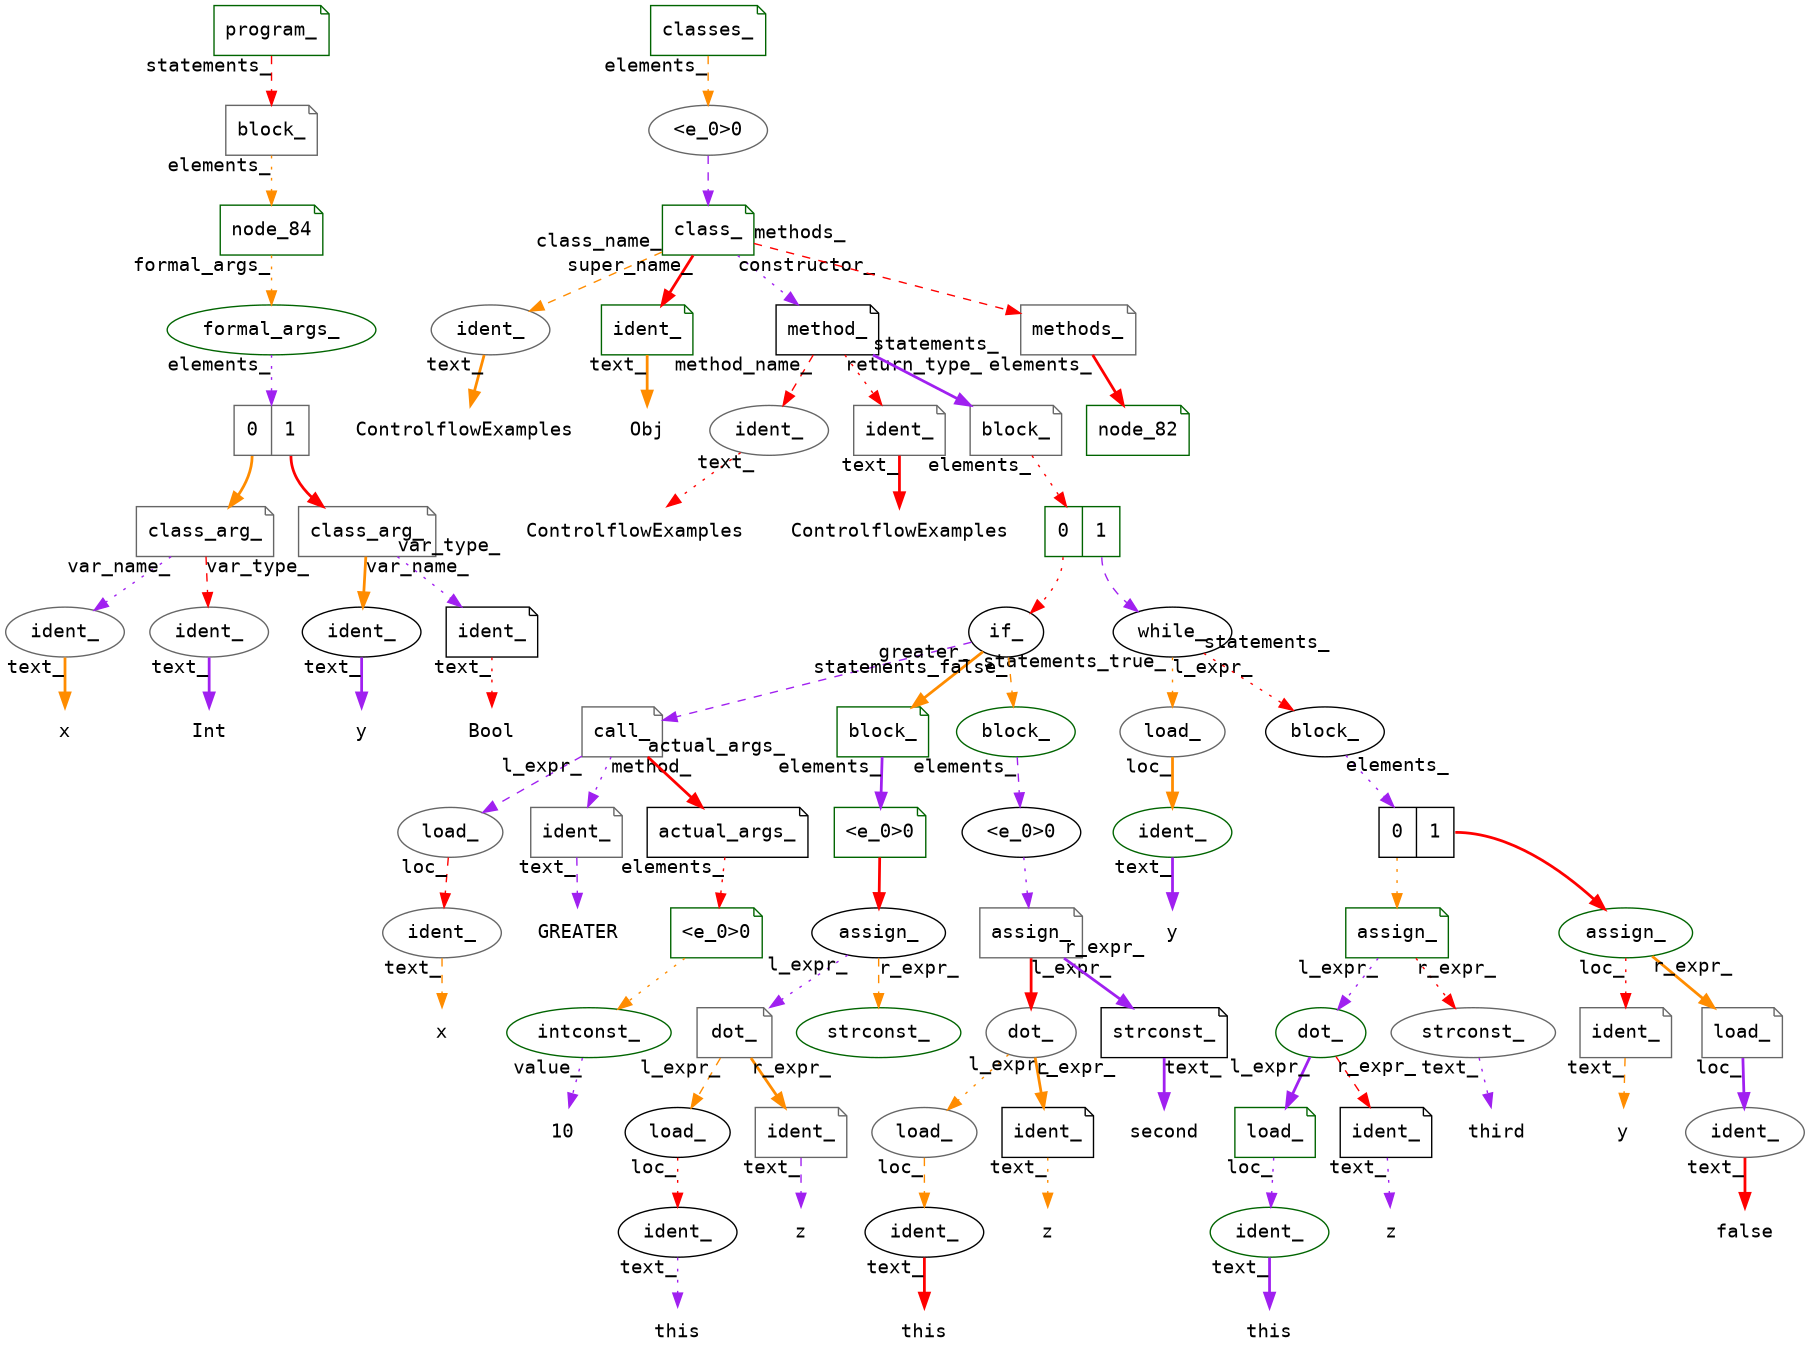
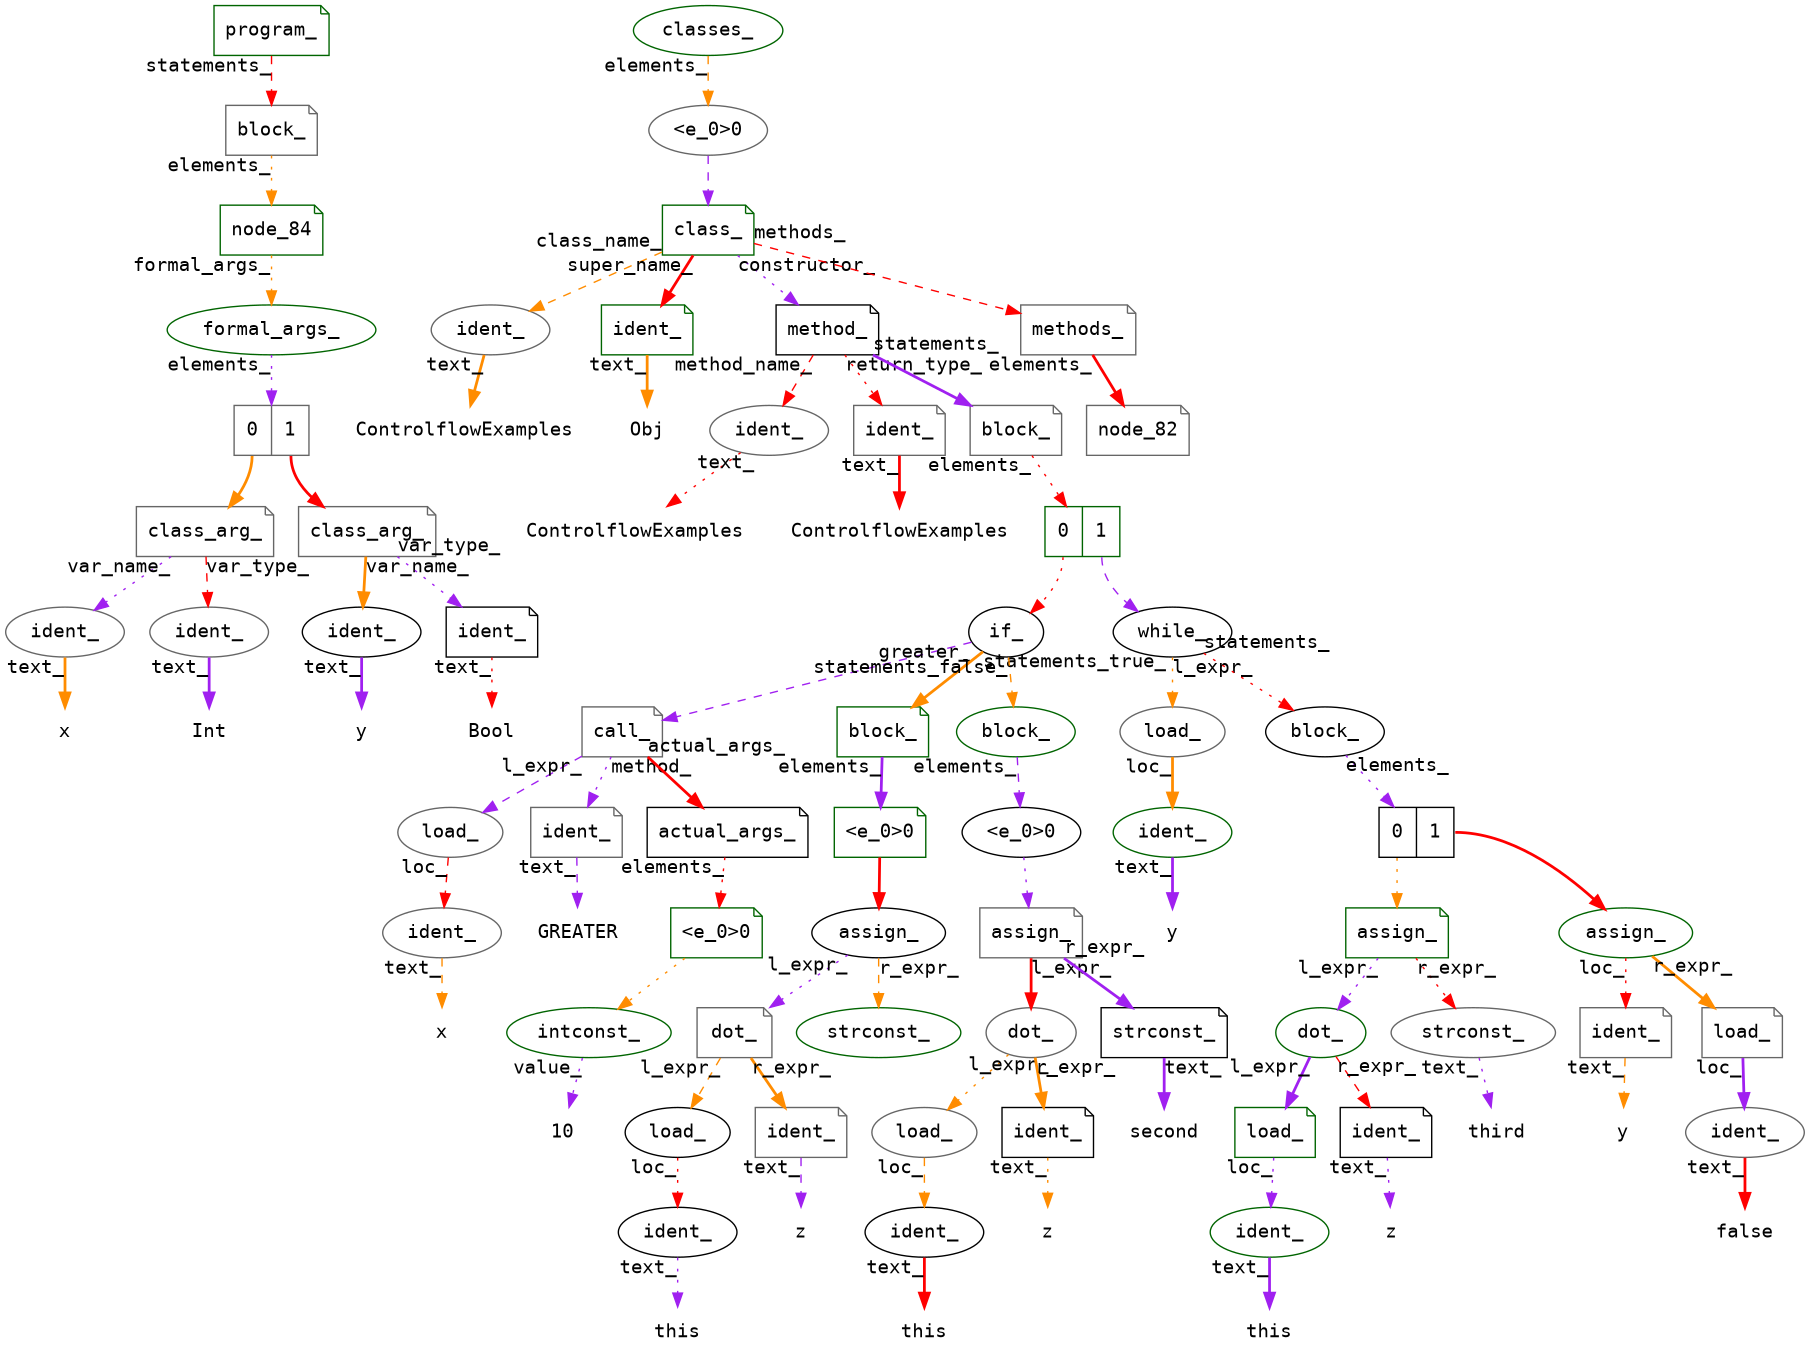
(708, 30) -> (708, 30)
(1138, 430) -> (1138, 430)
